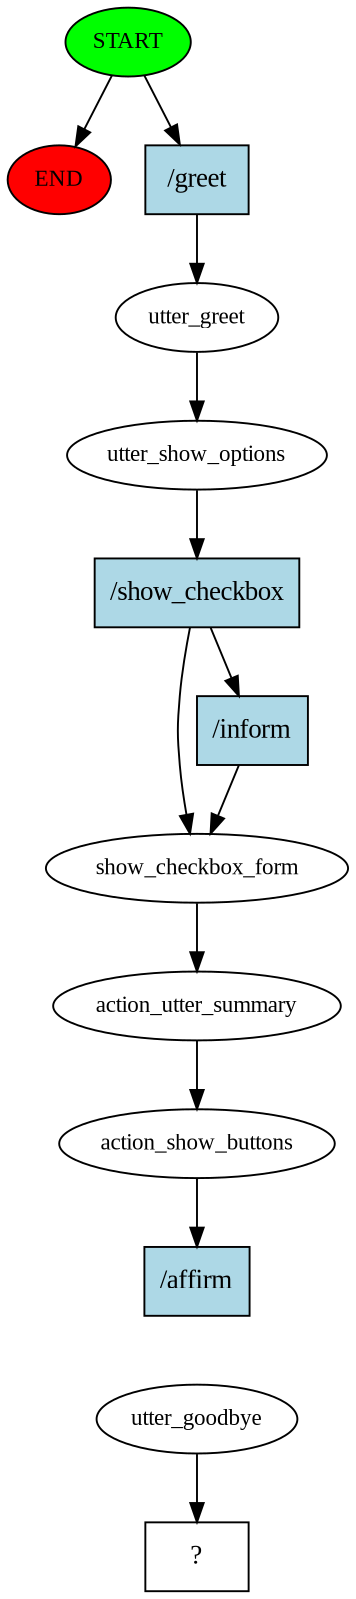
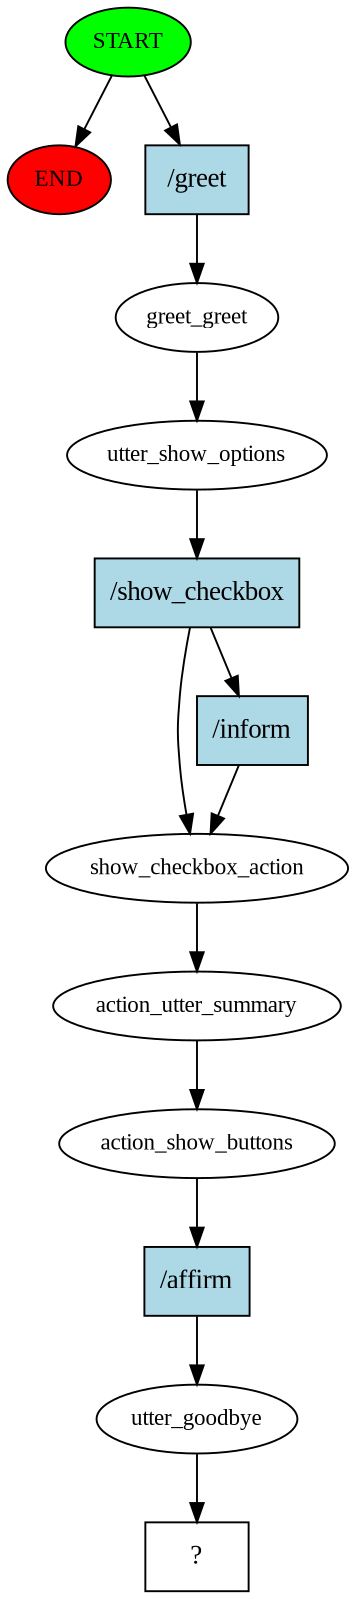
(197, 317) -> (197, 317)
(197, 868) -> (197, 868)
none -> (197, 1341)
